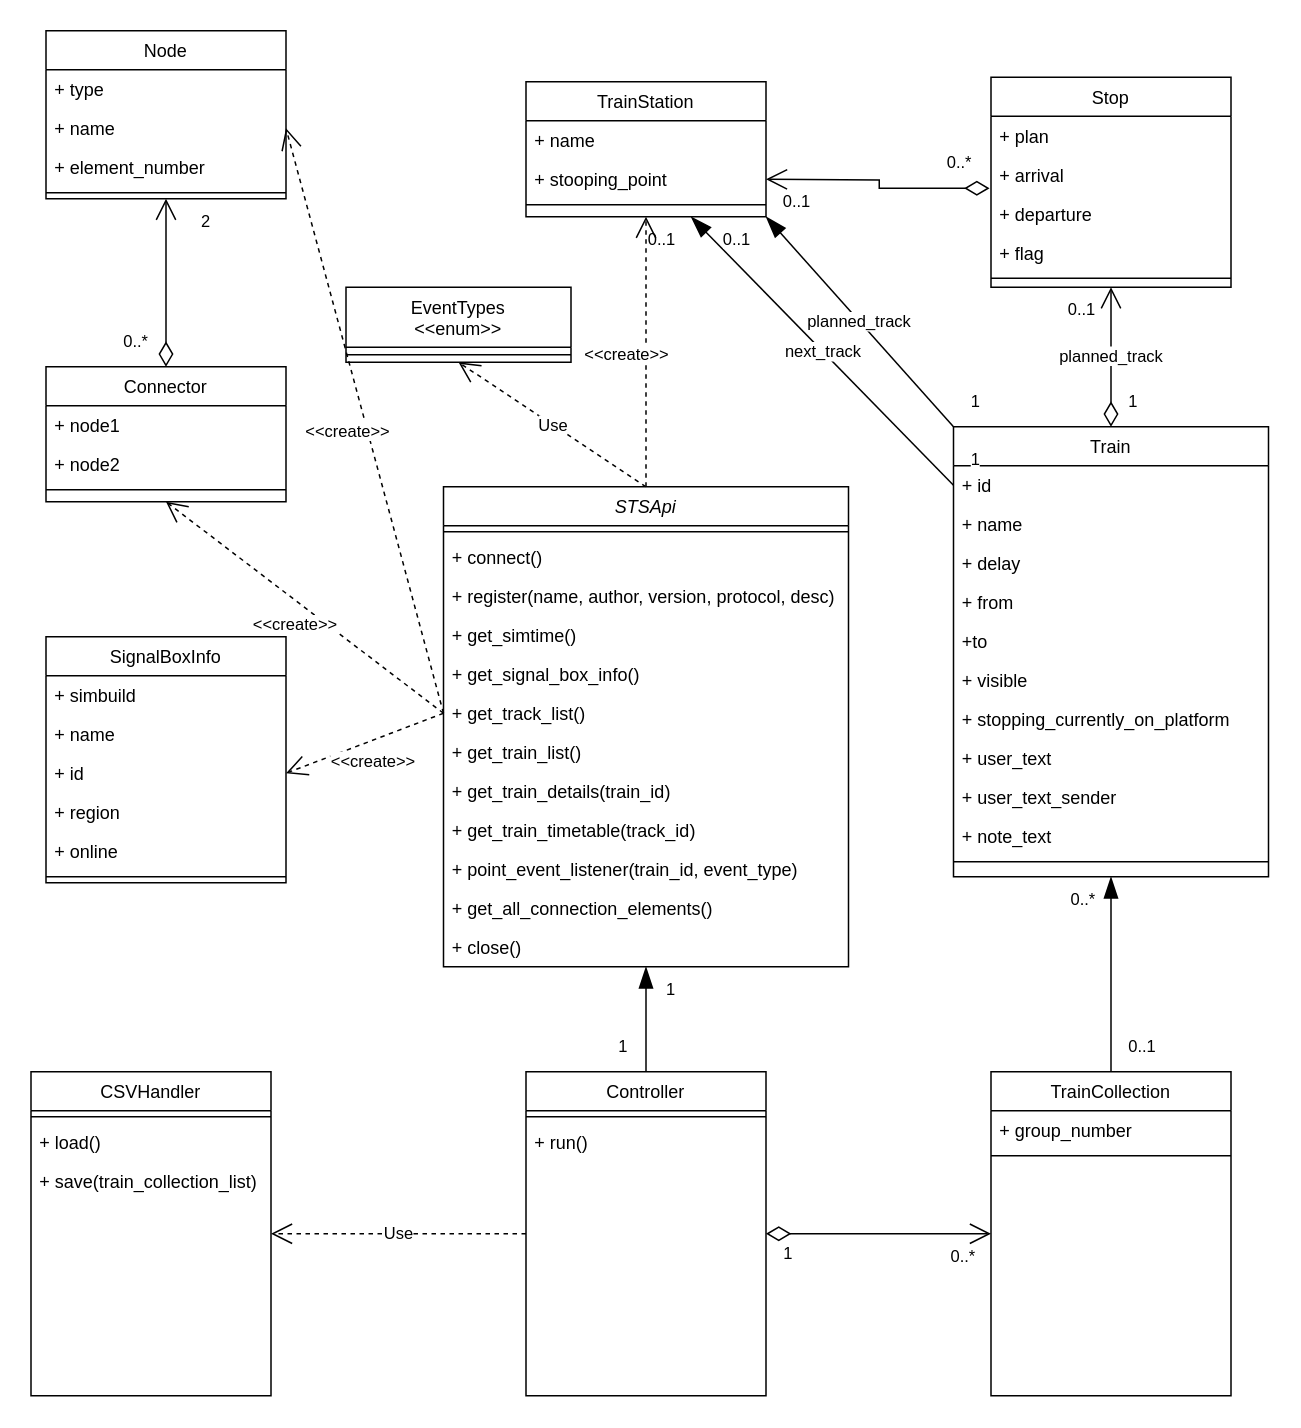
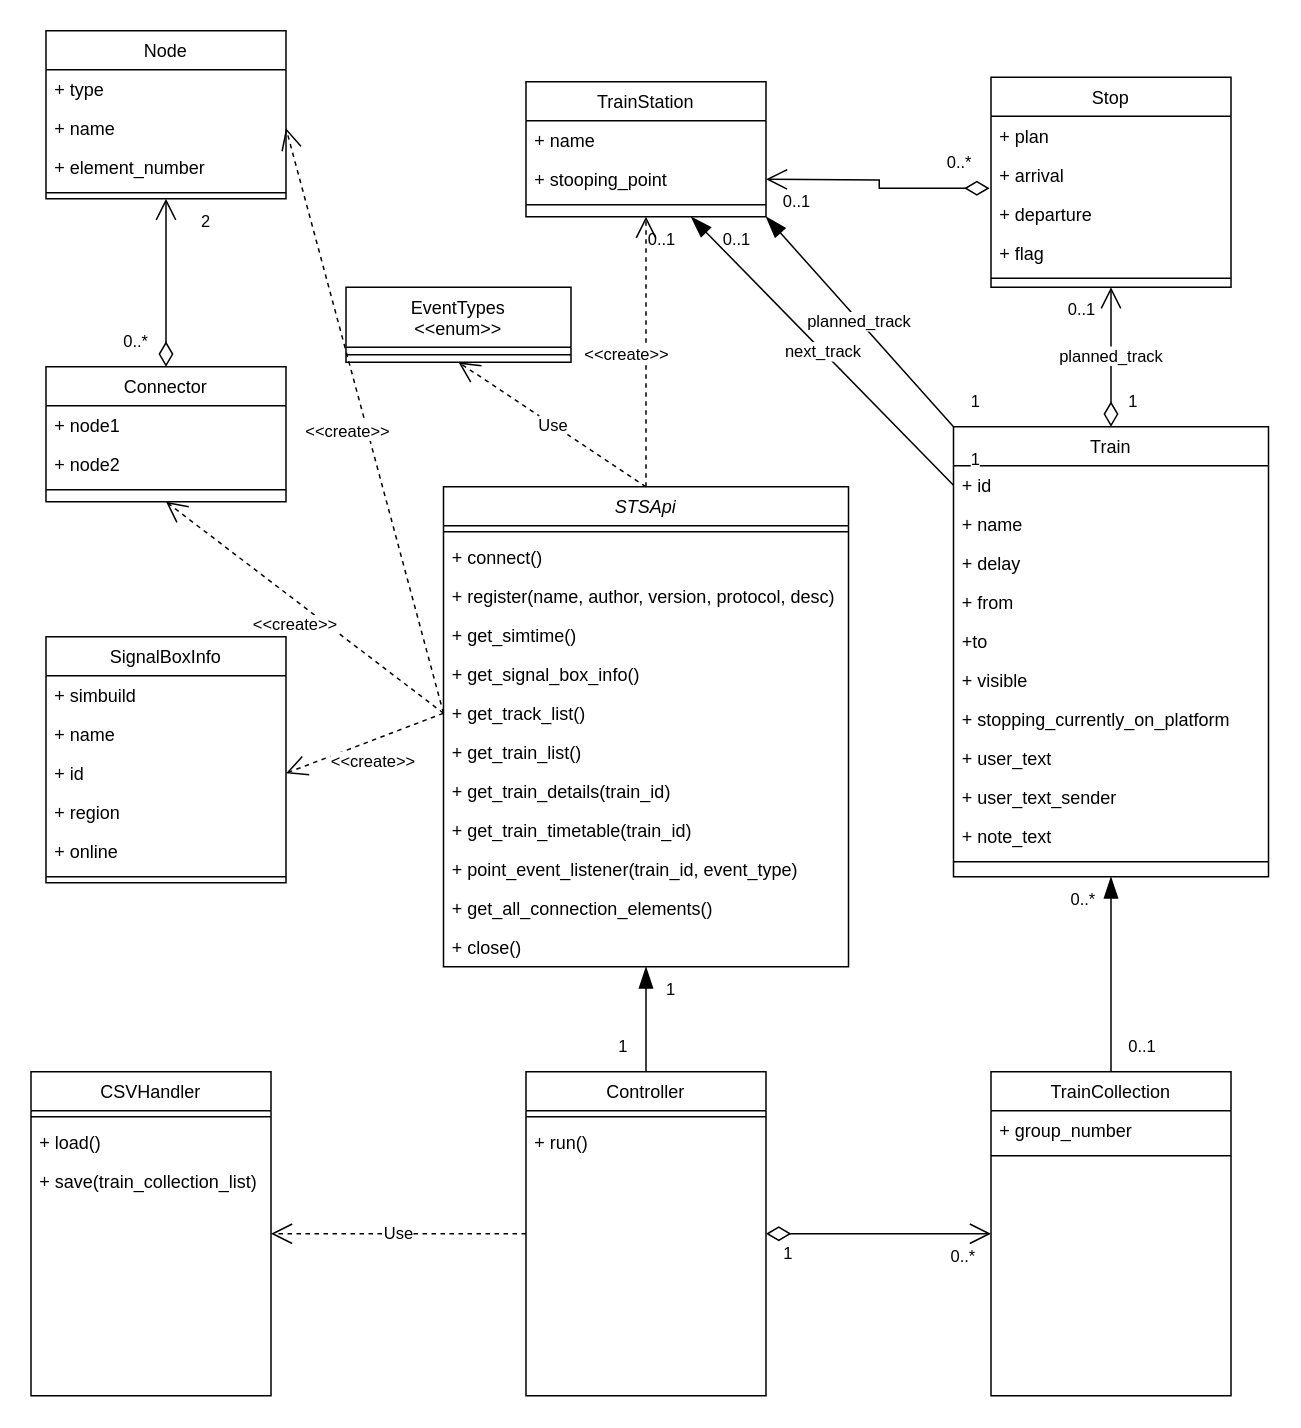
(596, 831) -> (594, 831)
